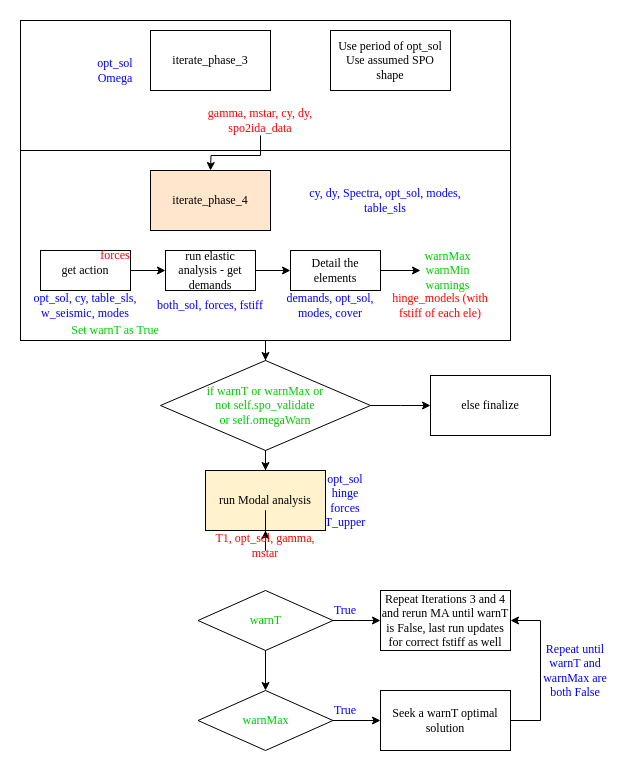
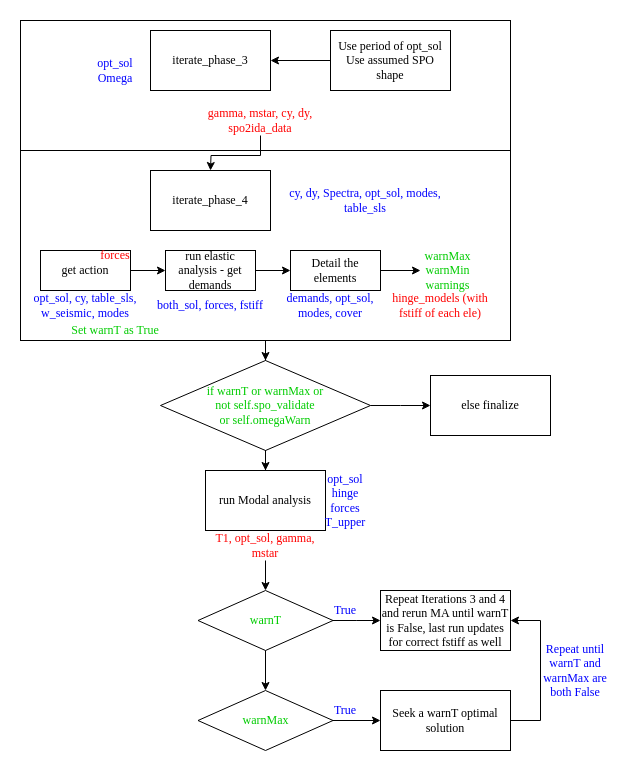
none -> (304, 61)
(211, 201) -> (211, 201)
(386, 201) -> (366, 201)
(266, 501) -> (266, 501)
(266, 527) -> (266, 580)
